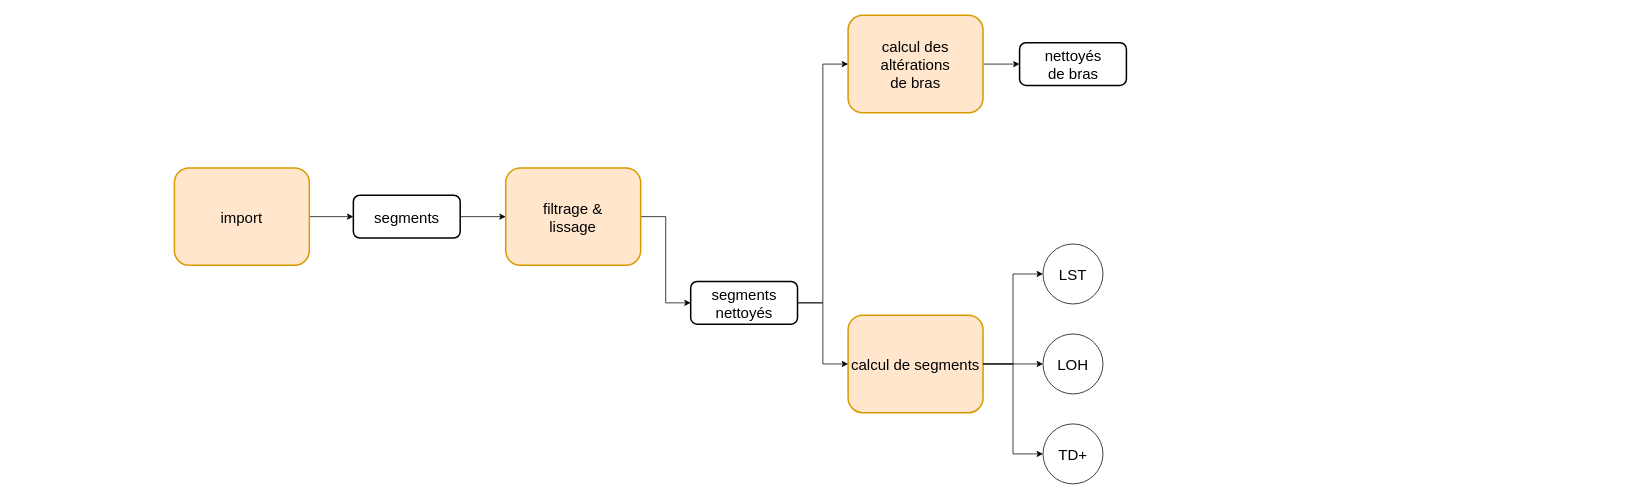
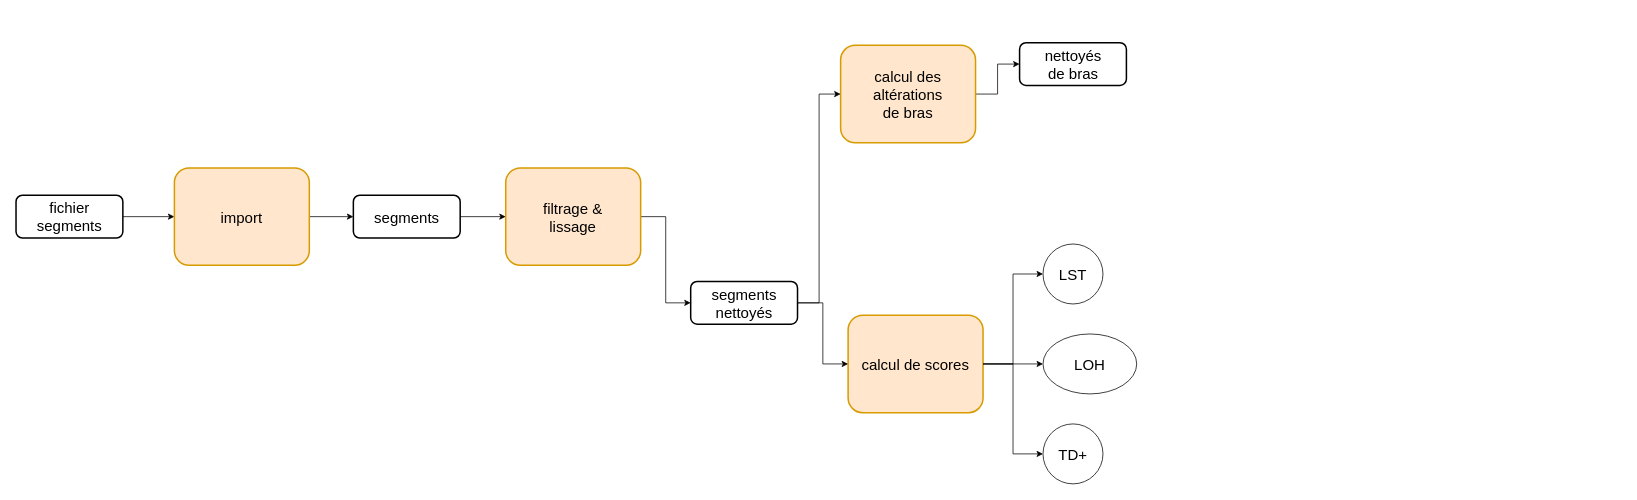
(915, 64) -> (908, 94)
none -> (69, 217)
none -> (146, 217)
(915, 364) -> (915, 364)
(1073, 364) -> (1090, 364)
